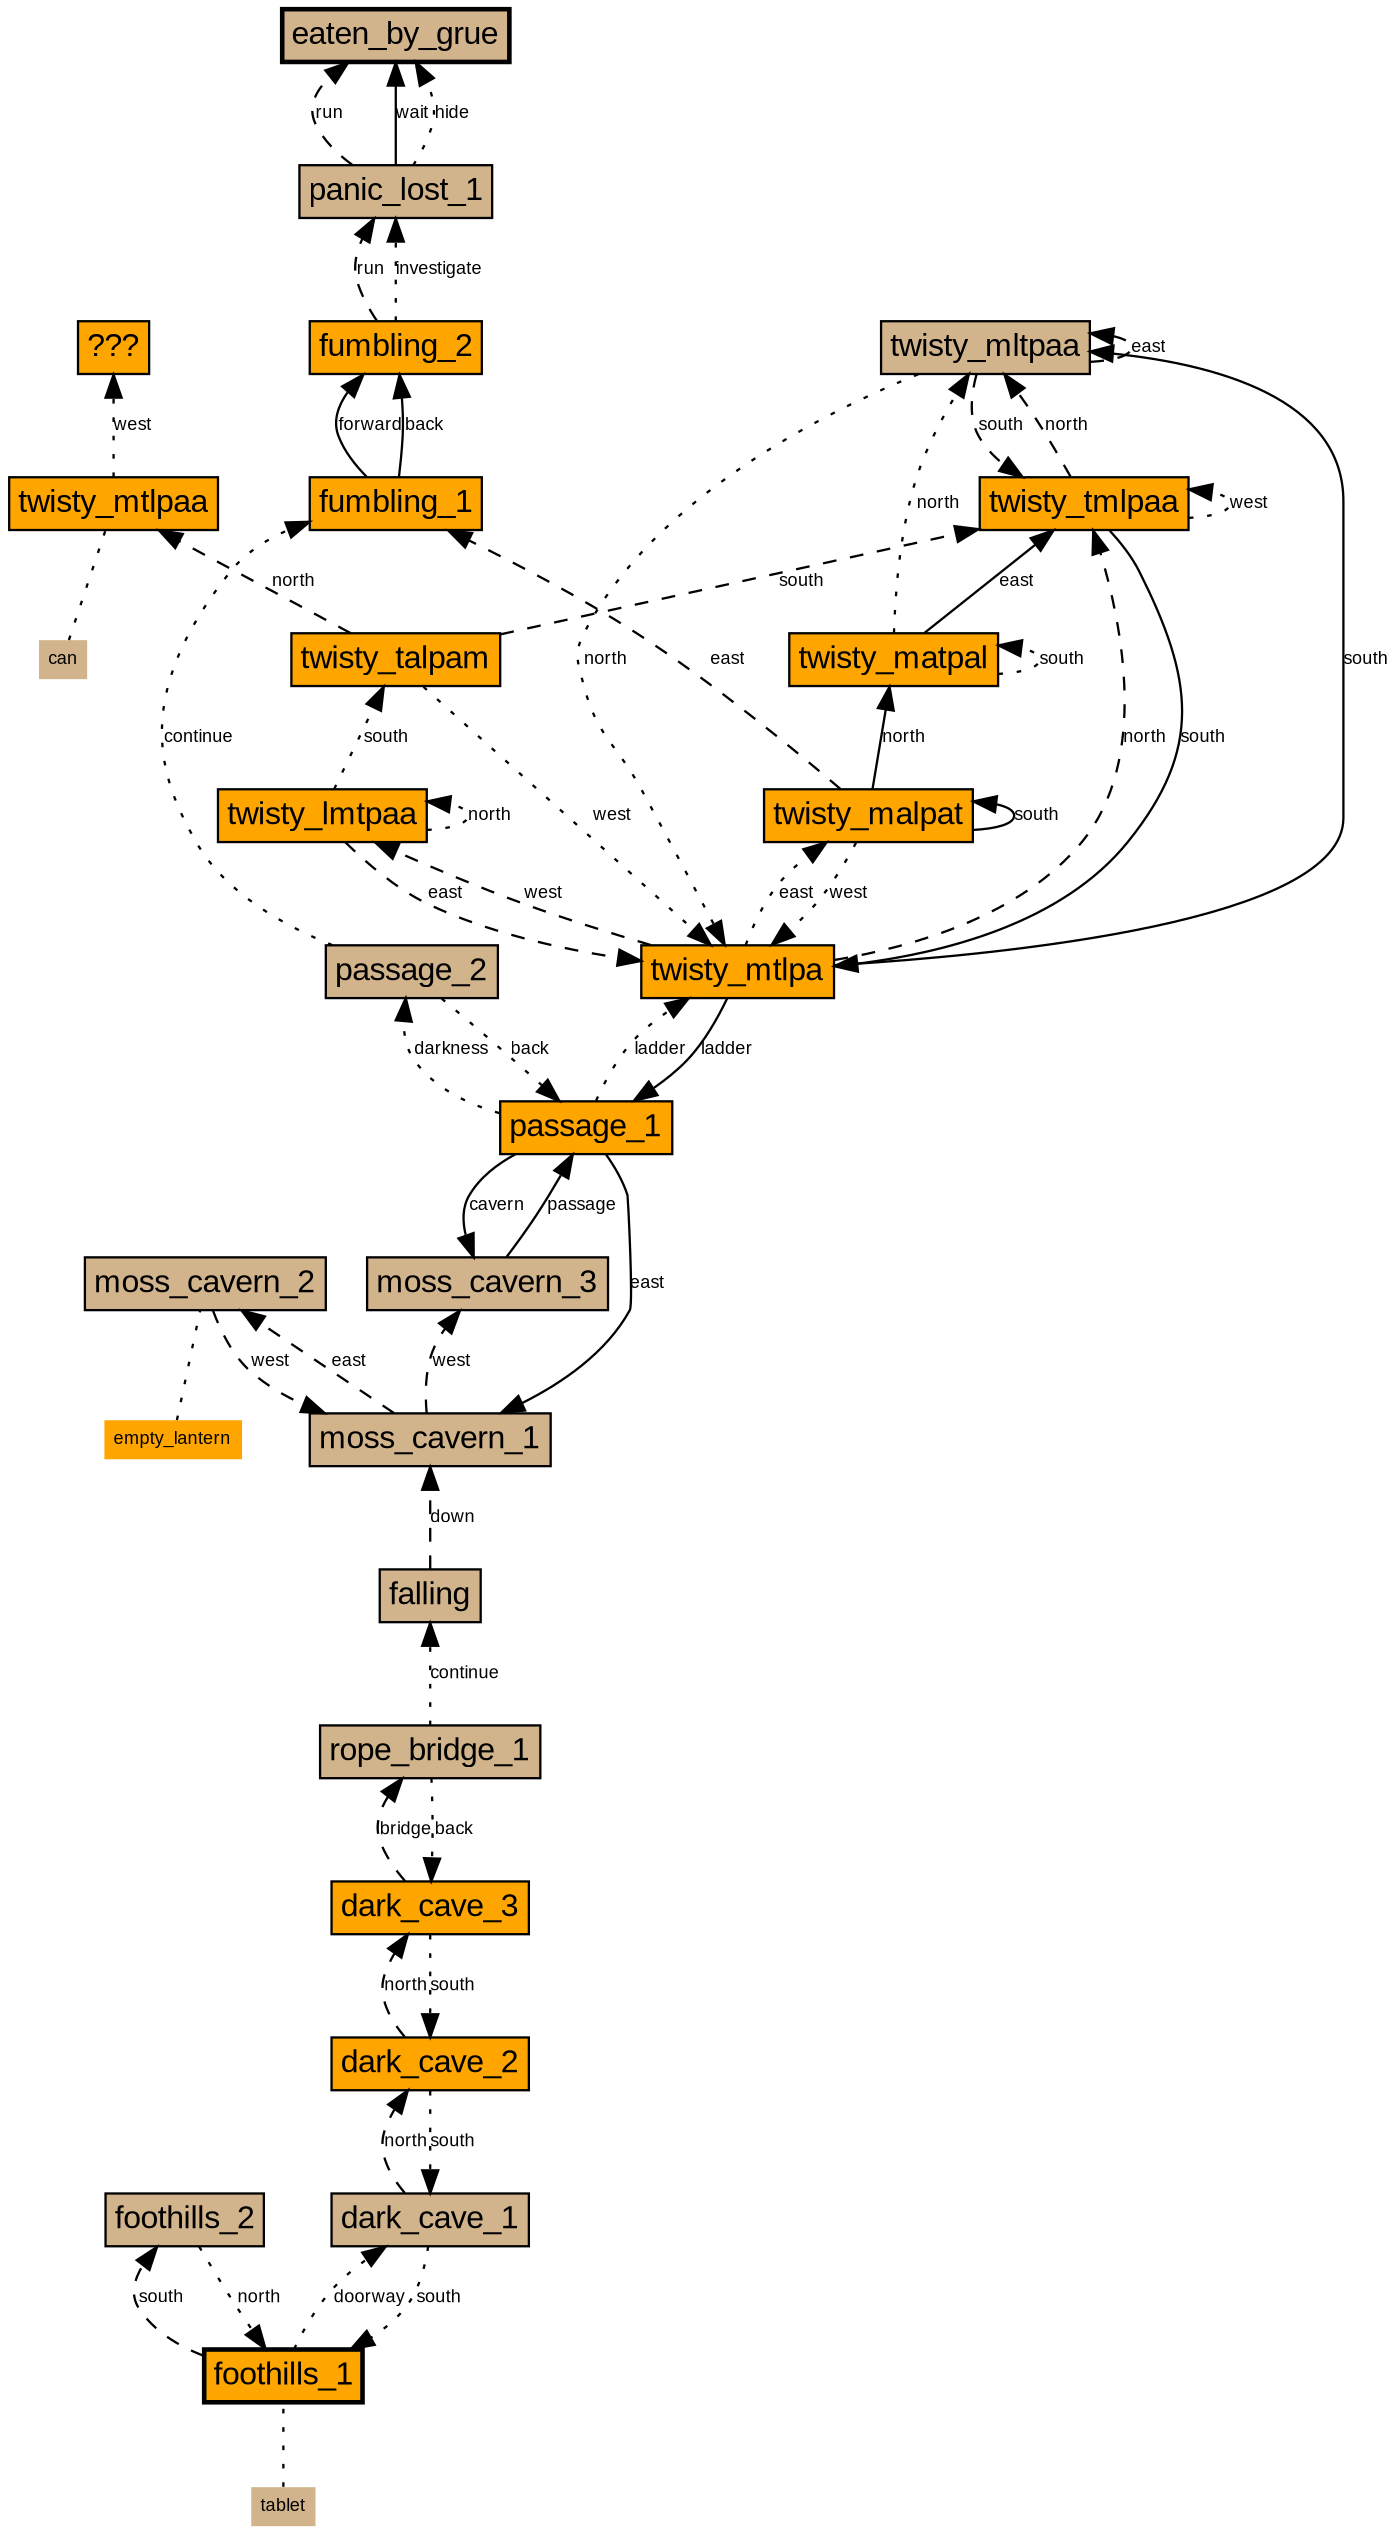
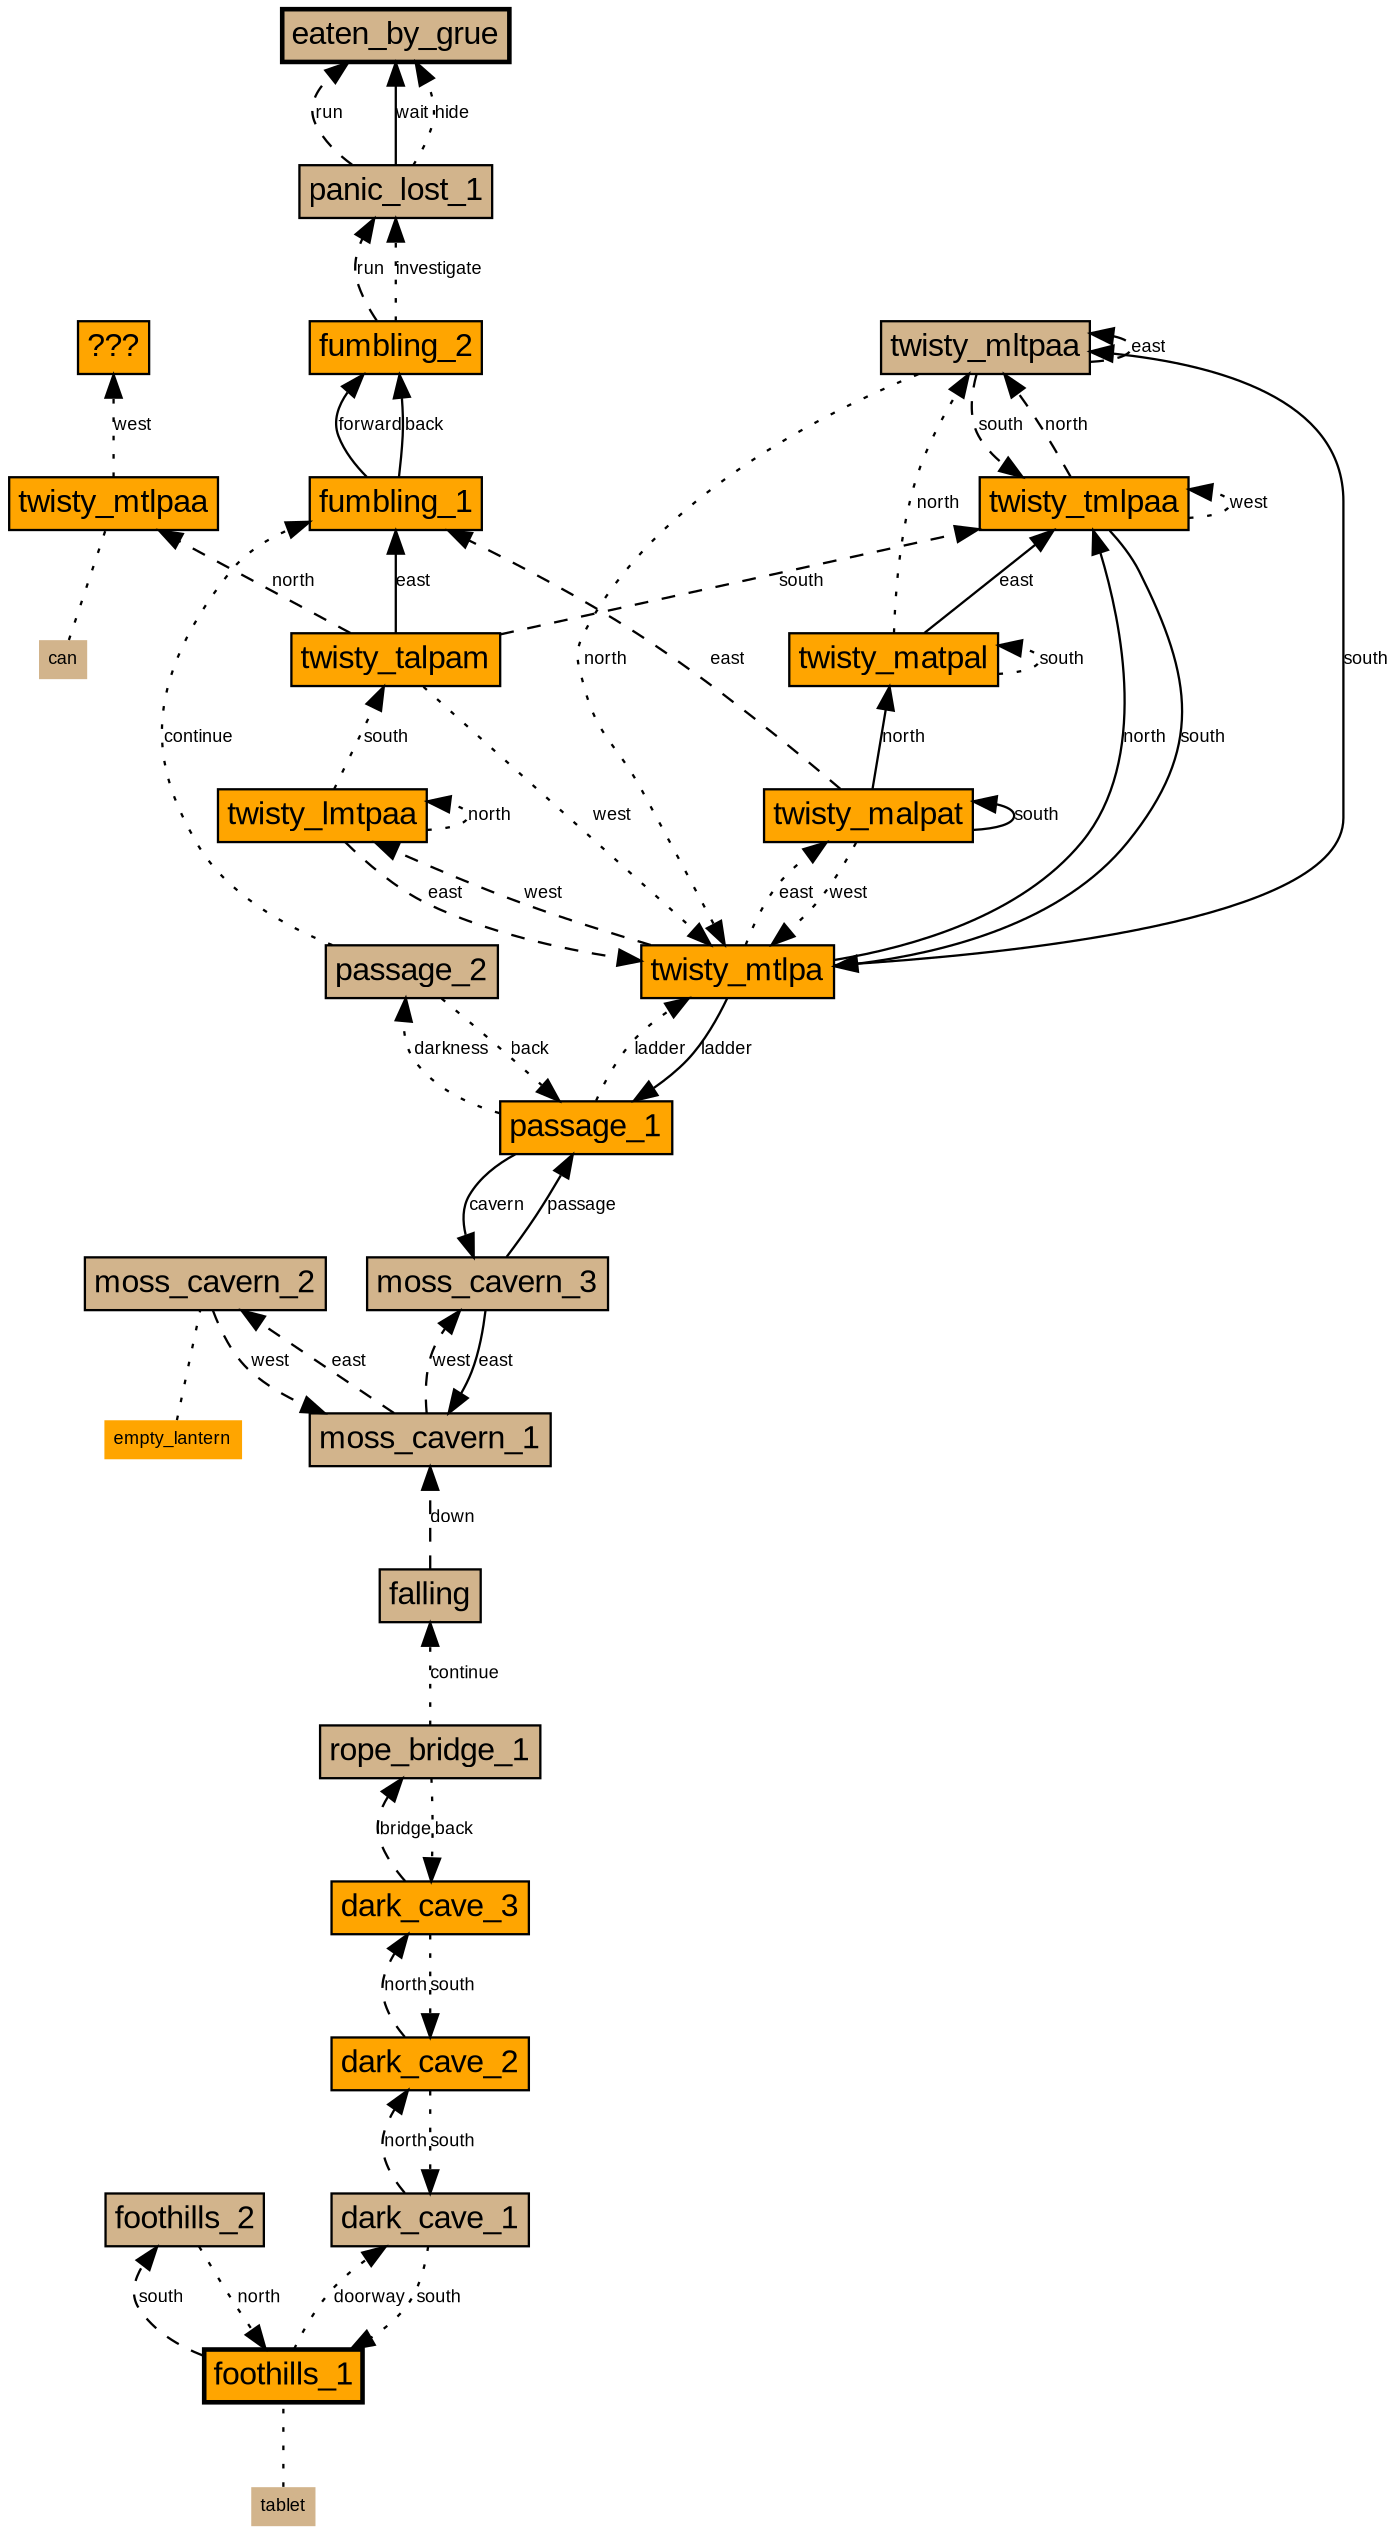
none -> (396, 593)
(1088, 833) -> (1088, 833)
(631, 1302) -> (477, 1354)
